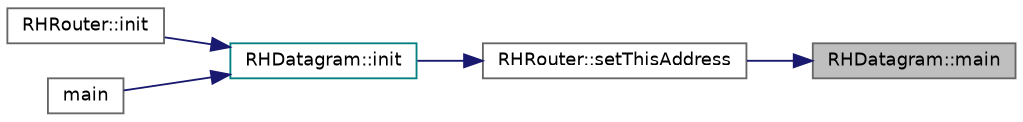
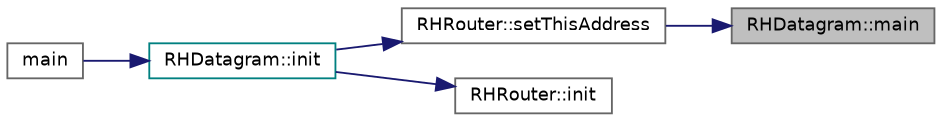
(188, 41) -> (386, 78)
